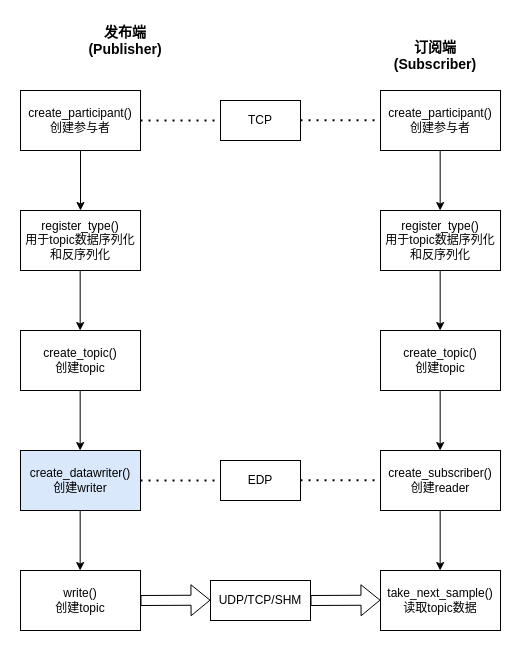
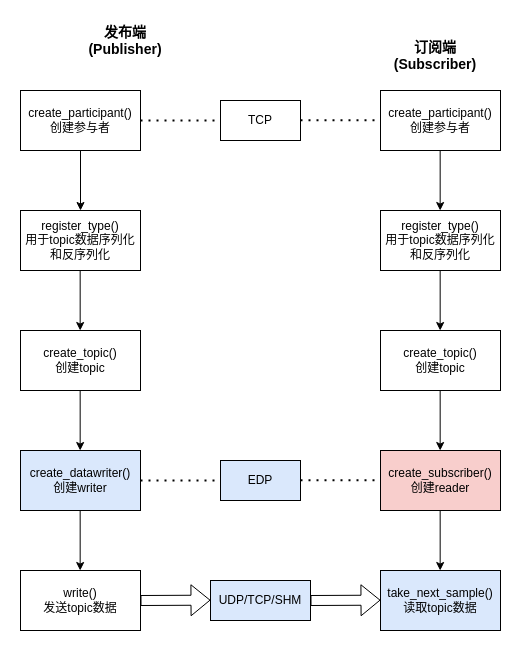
(261, 481) -> (261, 481)
(441, 481) -> (441, 481)
(81, 601) -> (81, 601)
(261, 601) -> (261, 601)
(441, 601) -> (441, 601)
